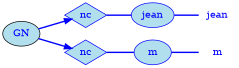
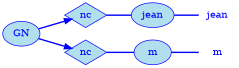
(21, 34) -> (21, 34)
